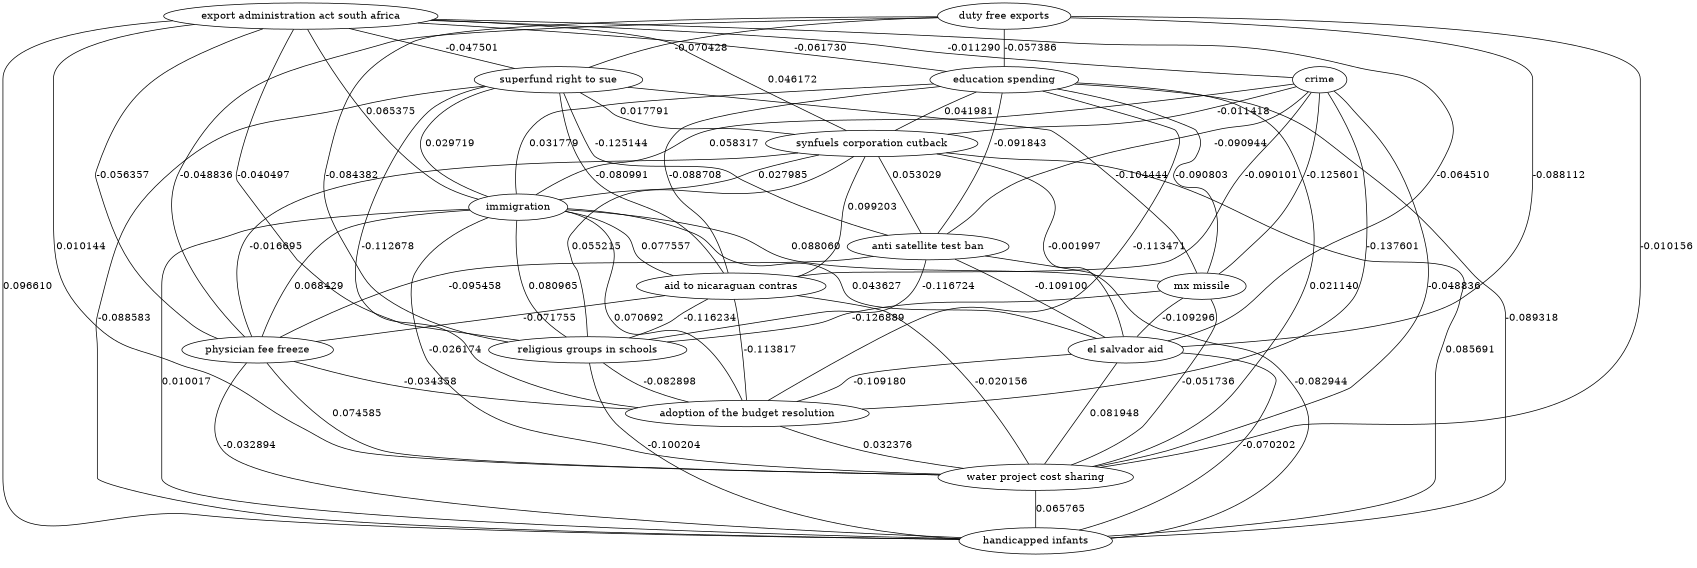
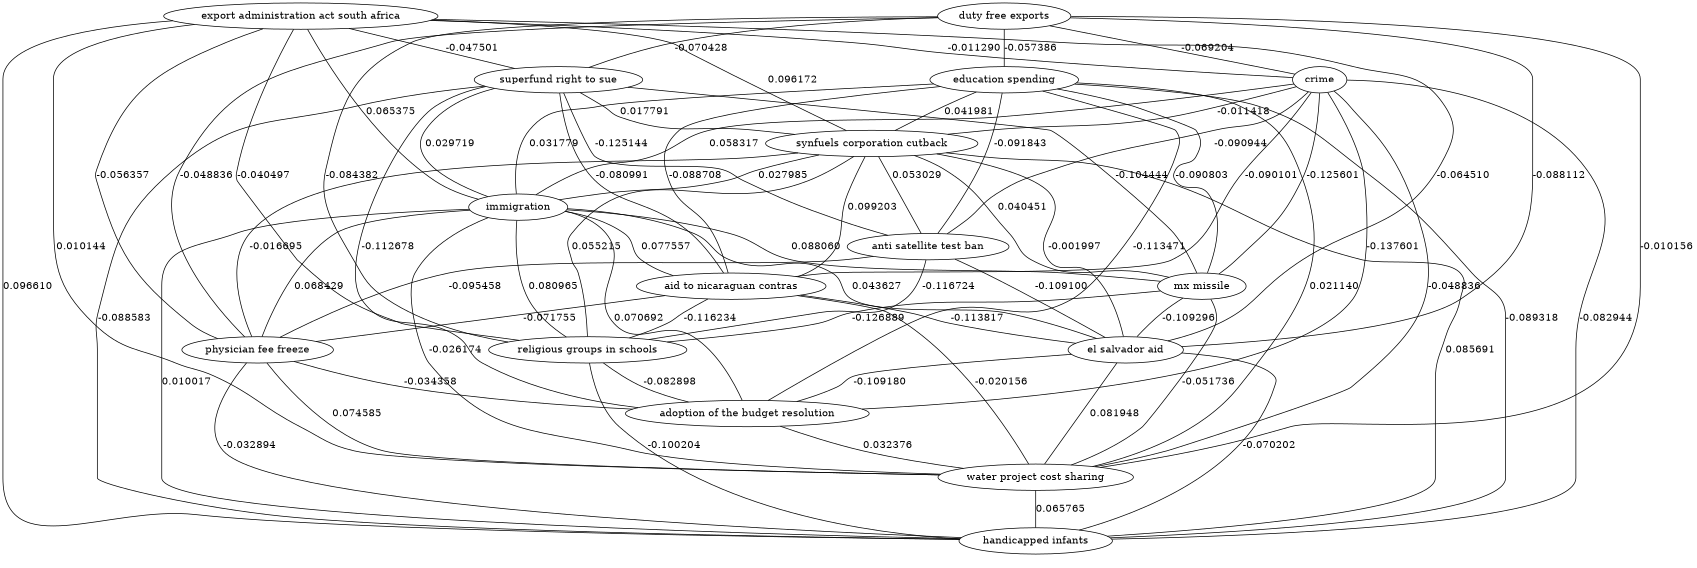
(709, 44) -> none
none -> (1172, 50)
(793, 80) -> (793, 80)
none -> (1024, 254)
(742, 350) -> (938, 320)
(1273, 363) -> (1576, 425)
